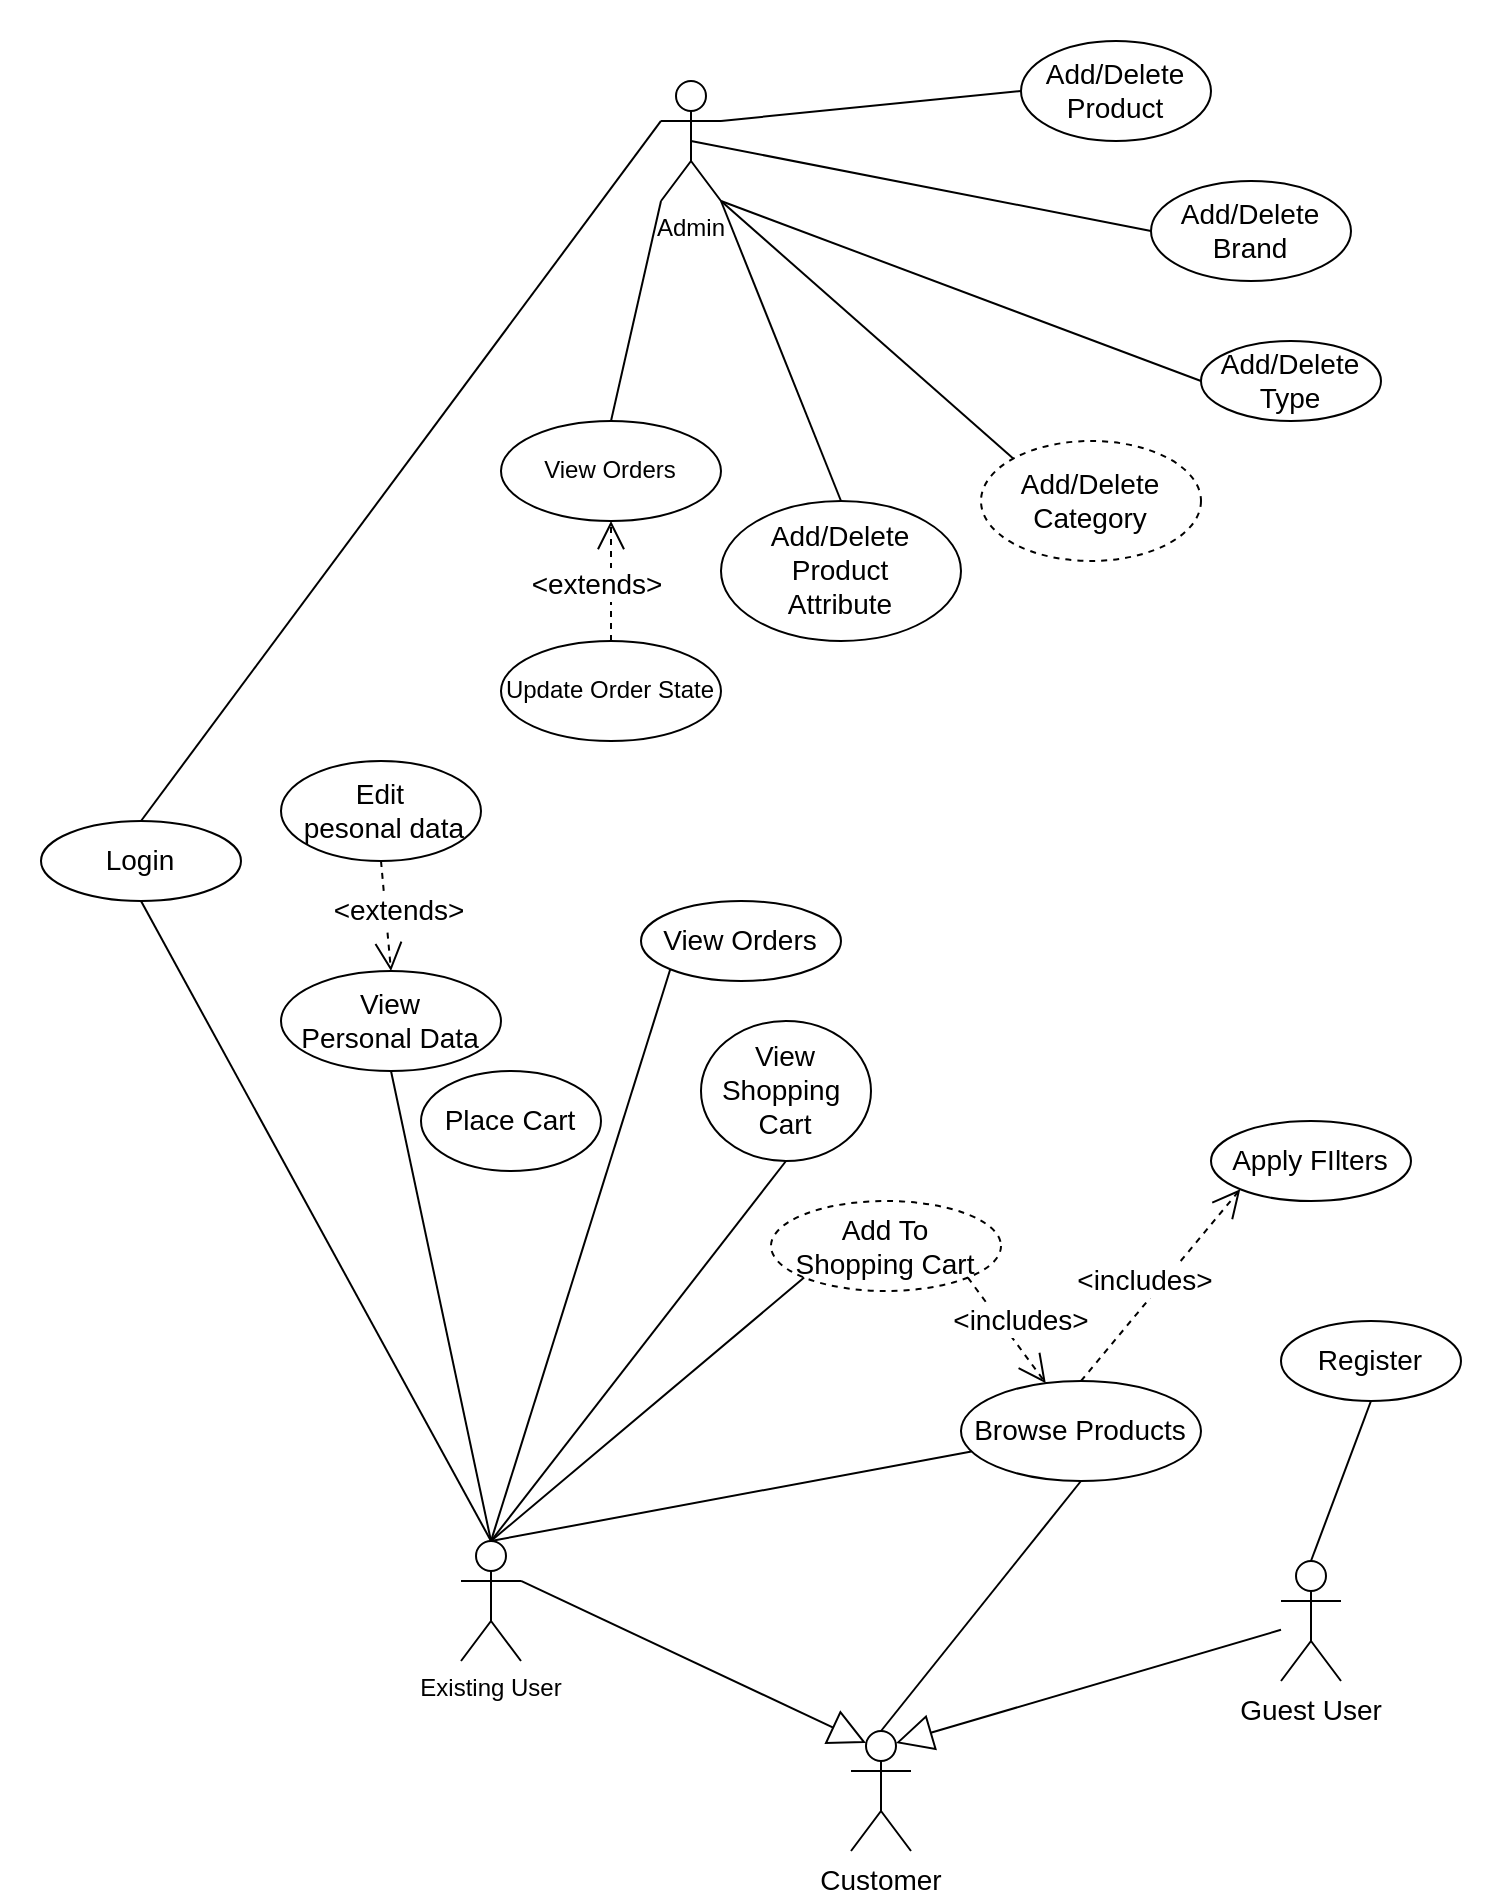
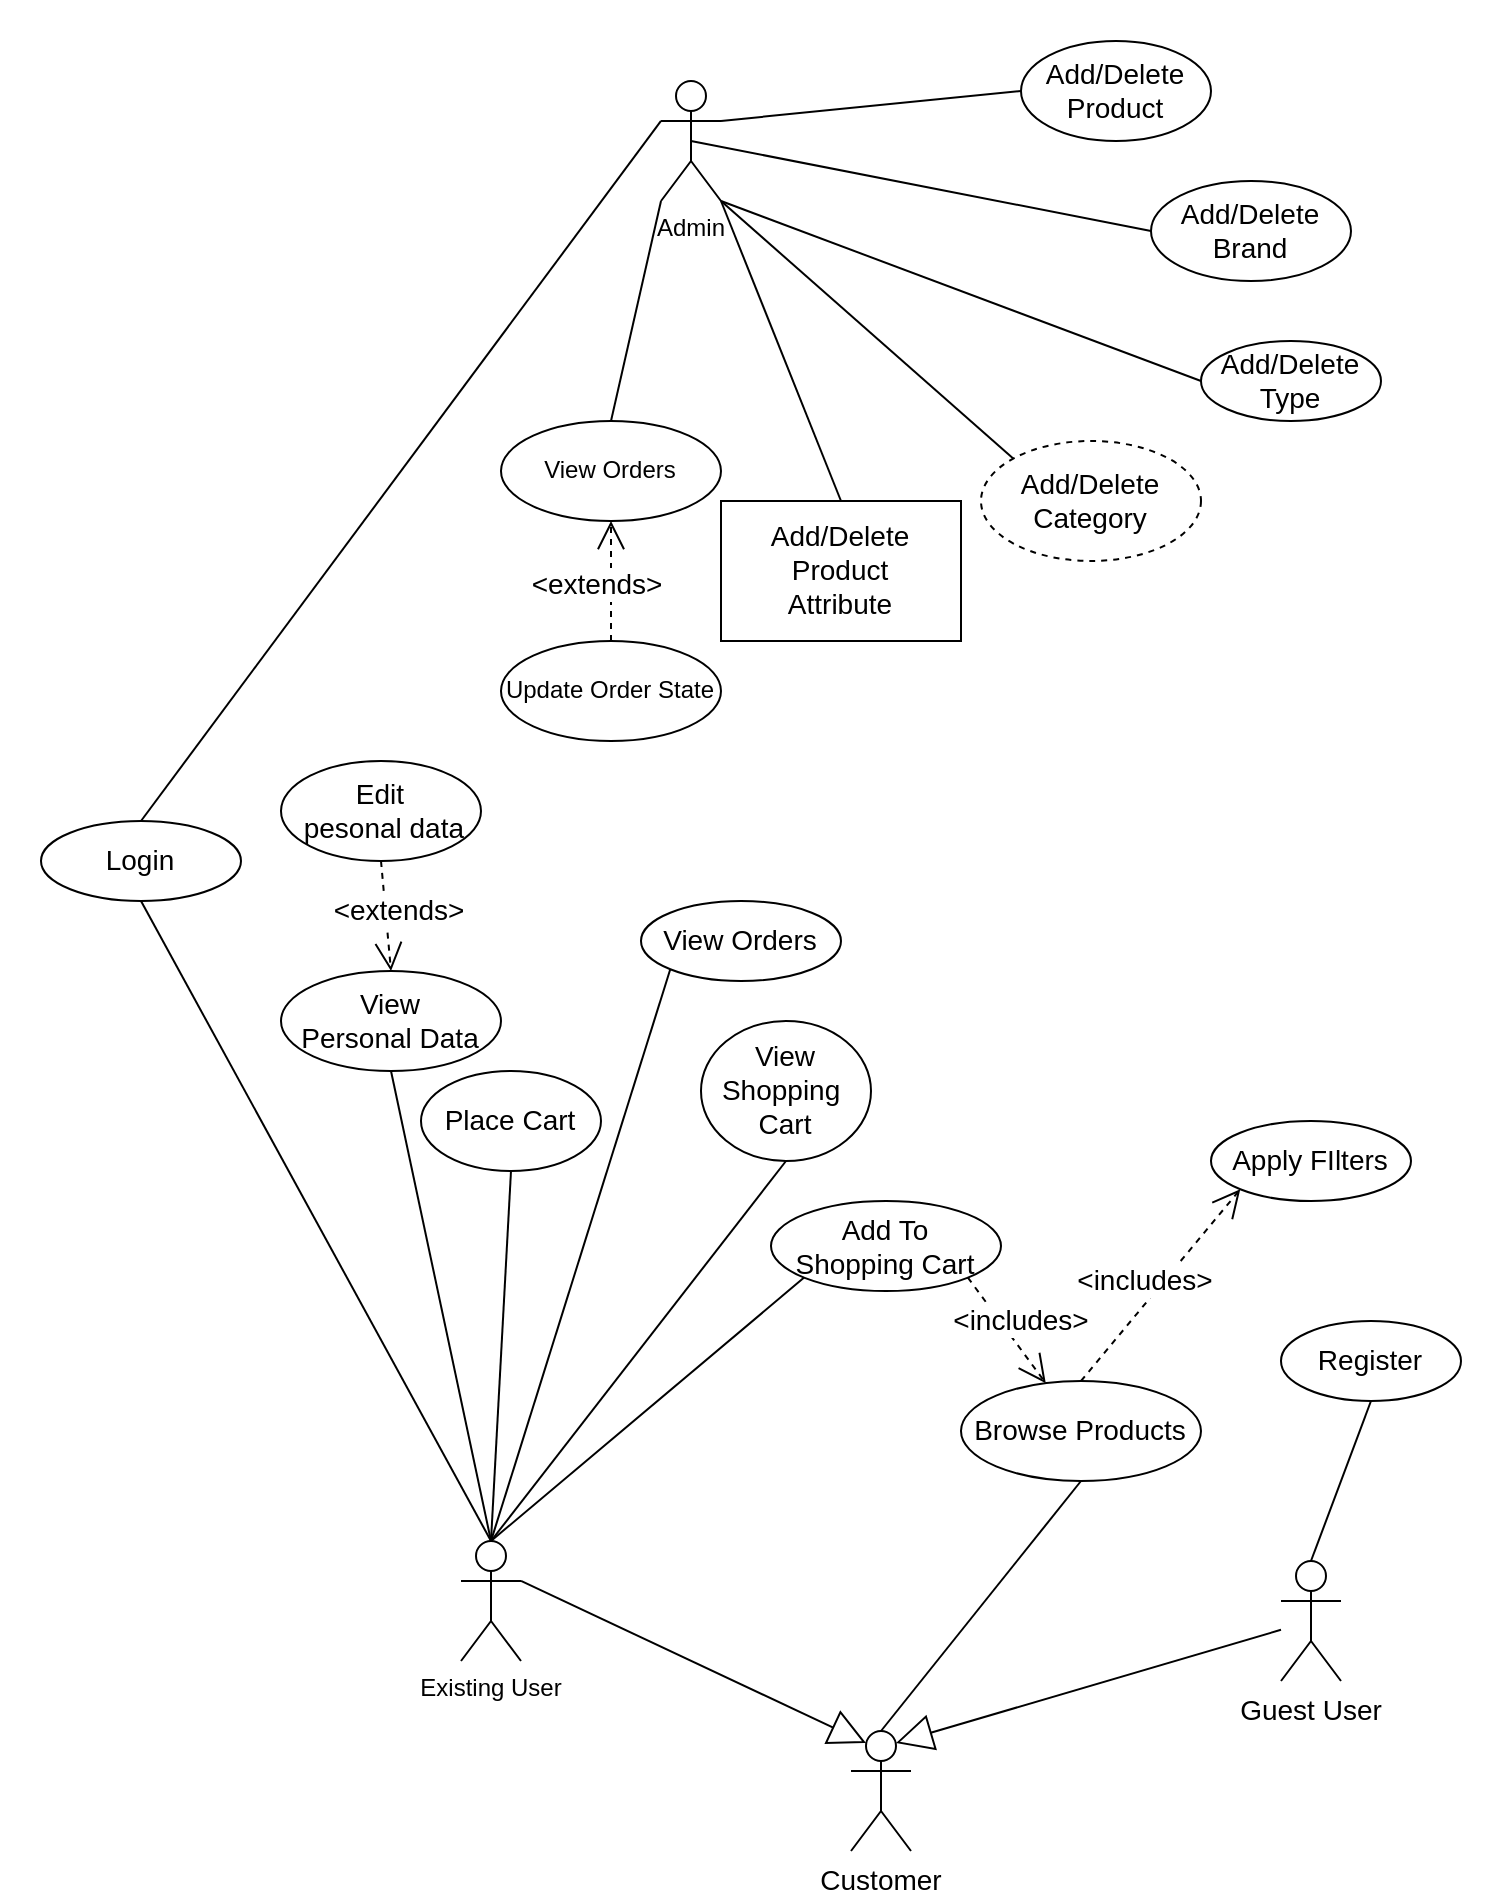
(841, 571) -> (841, 571)
(886, 1246) -> (886, 1246)
(734, 1496) -> (501, 1348)
